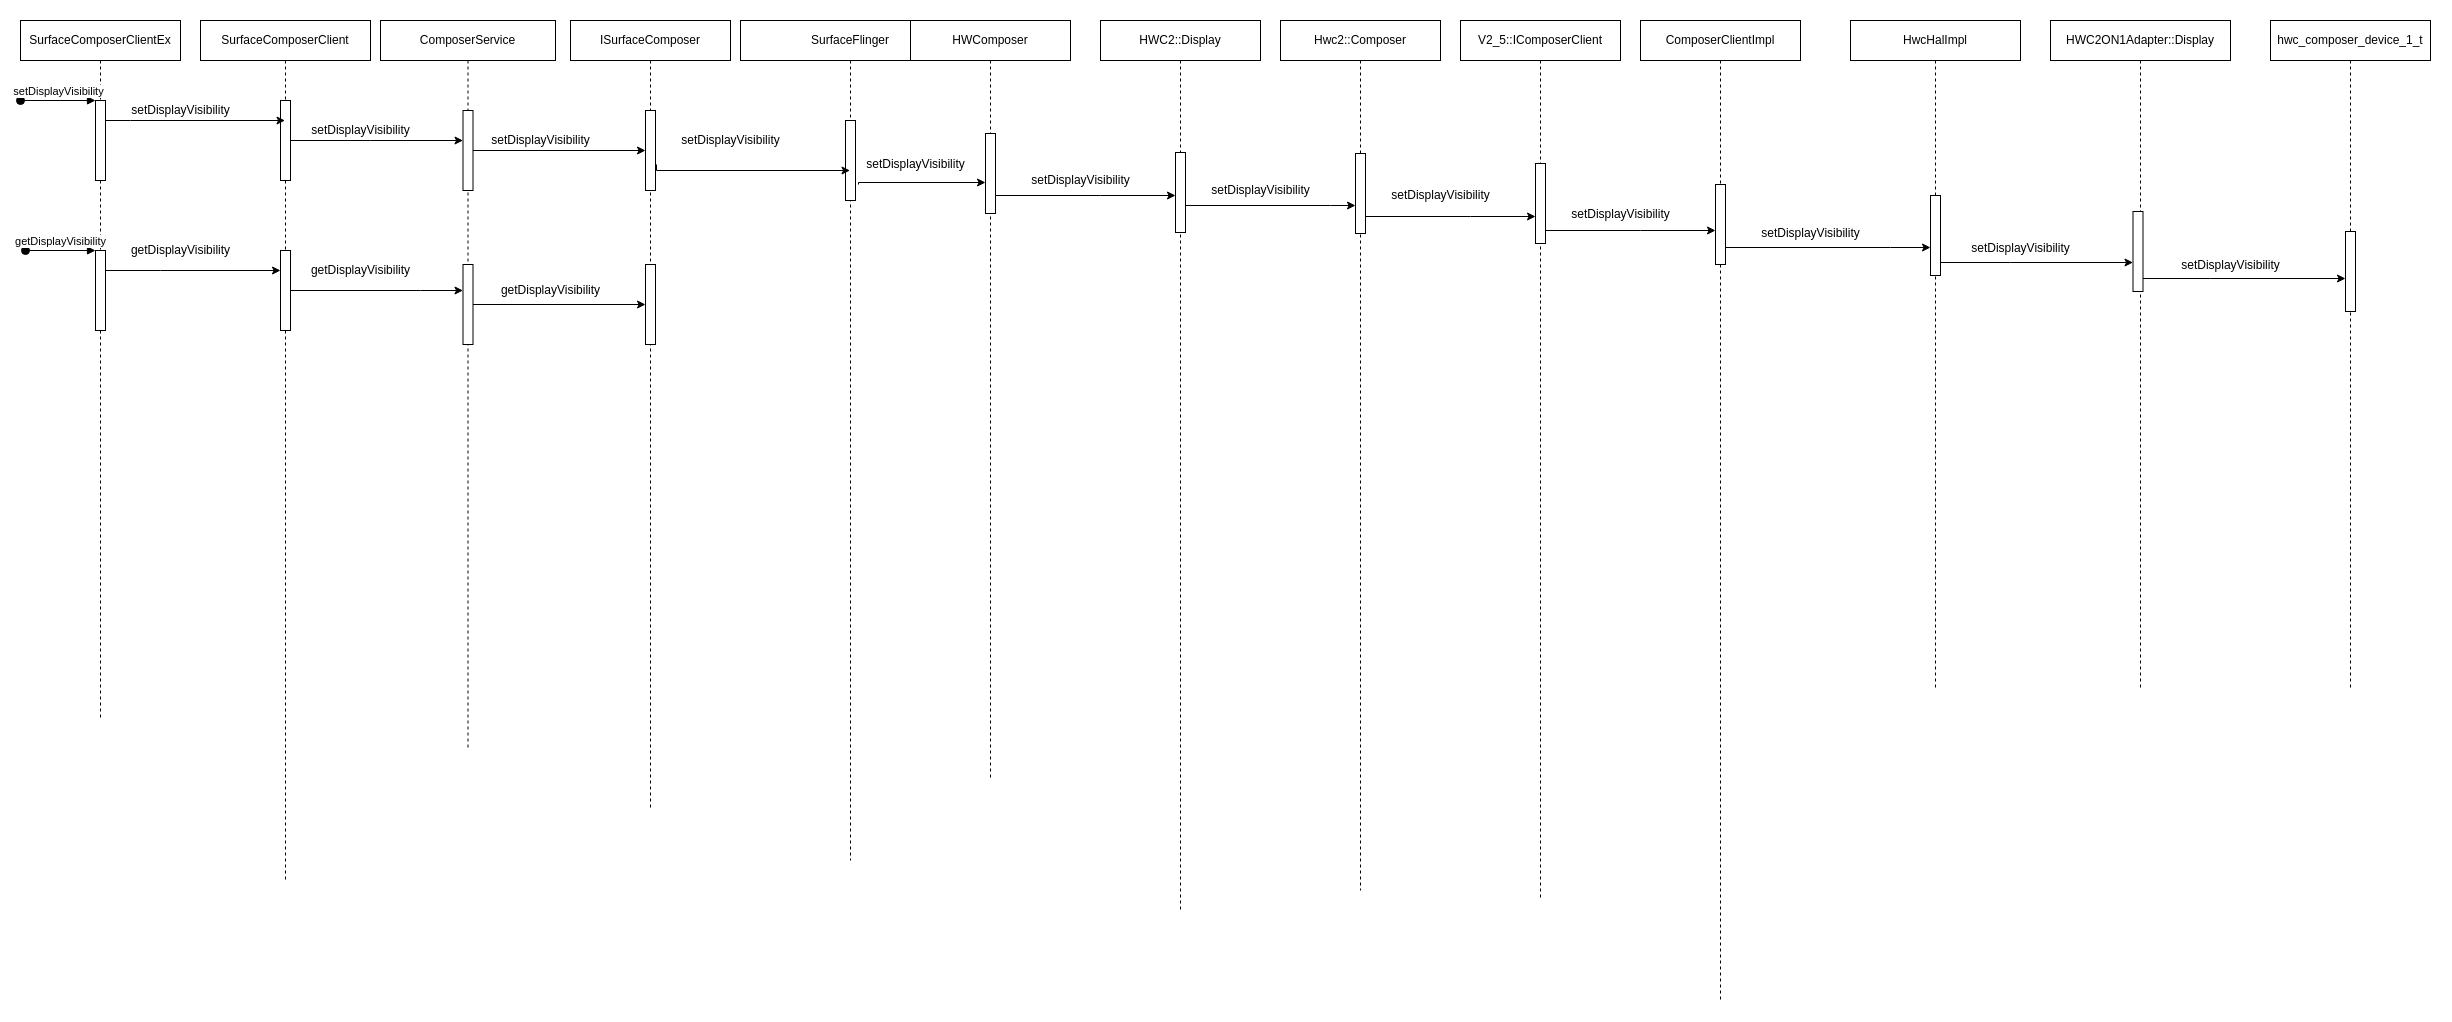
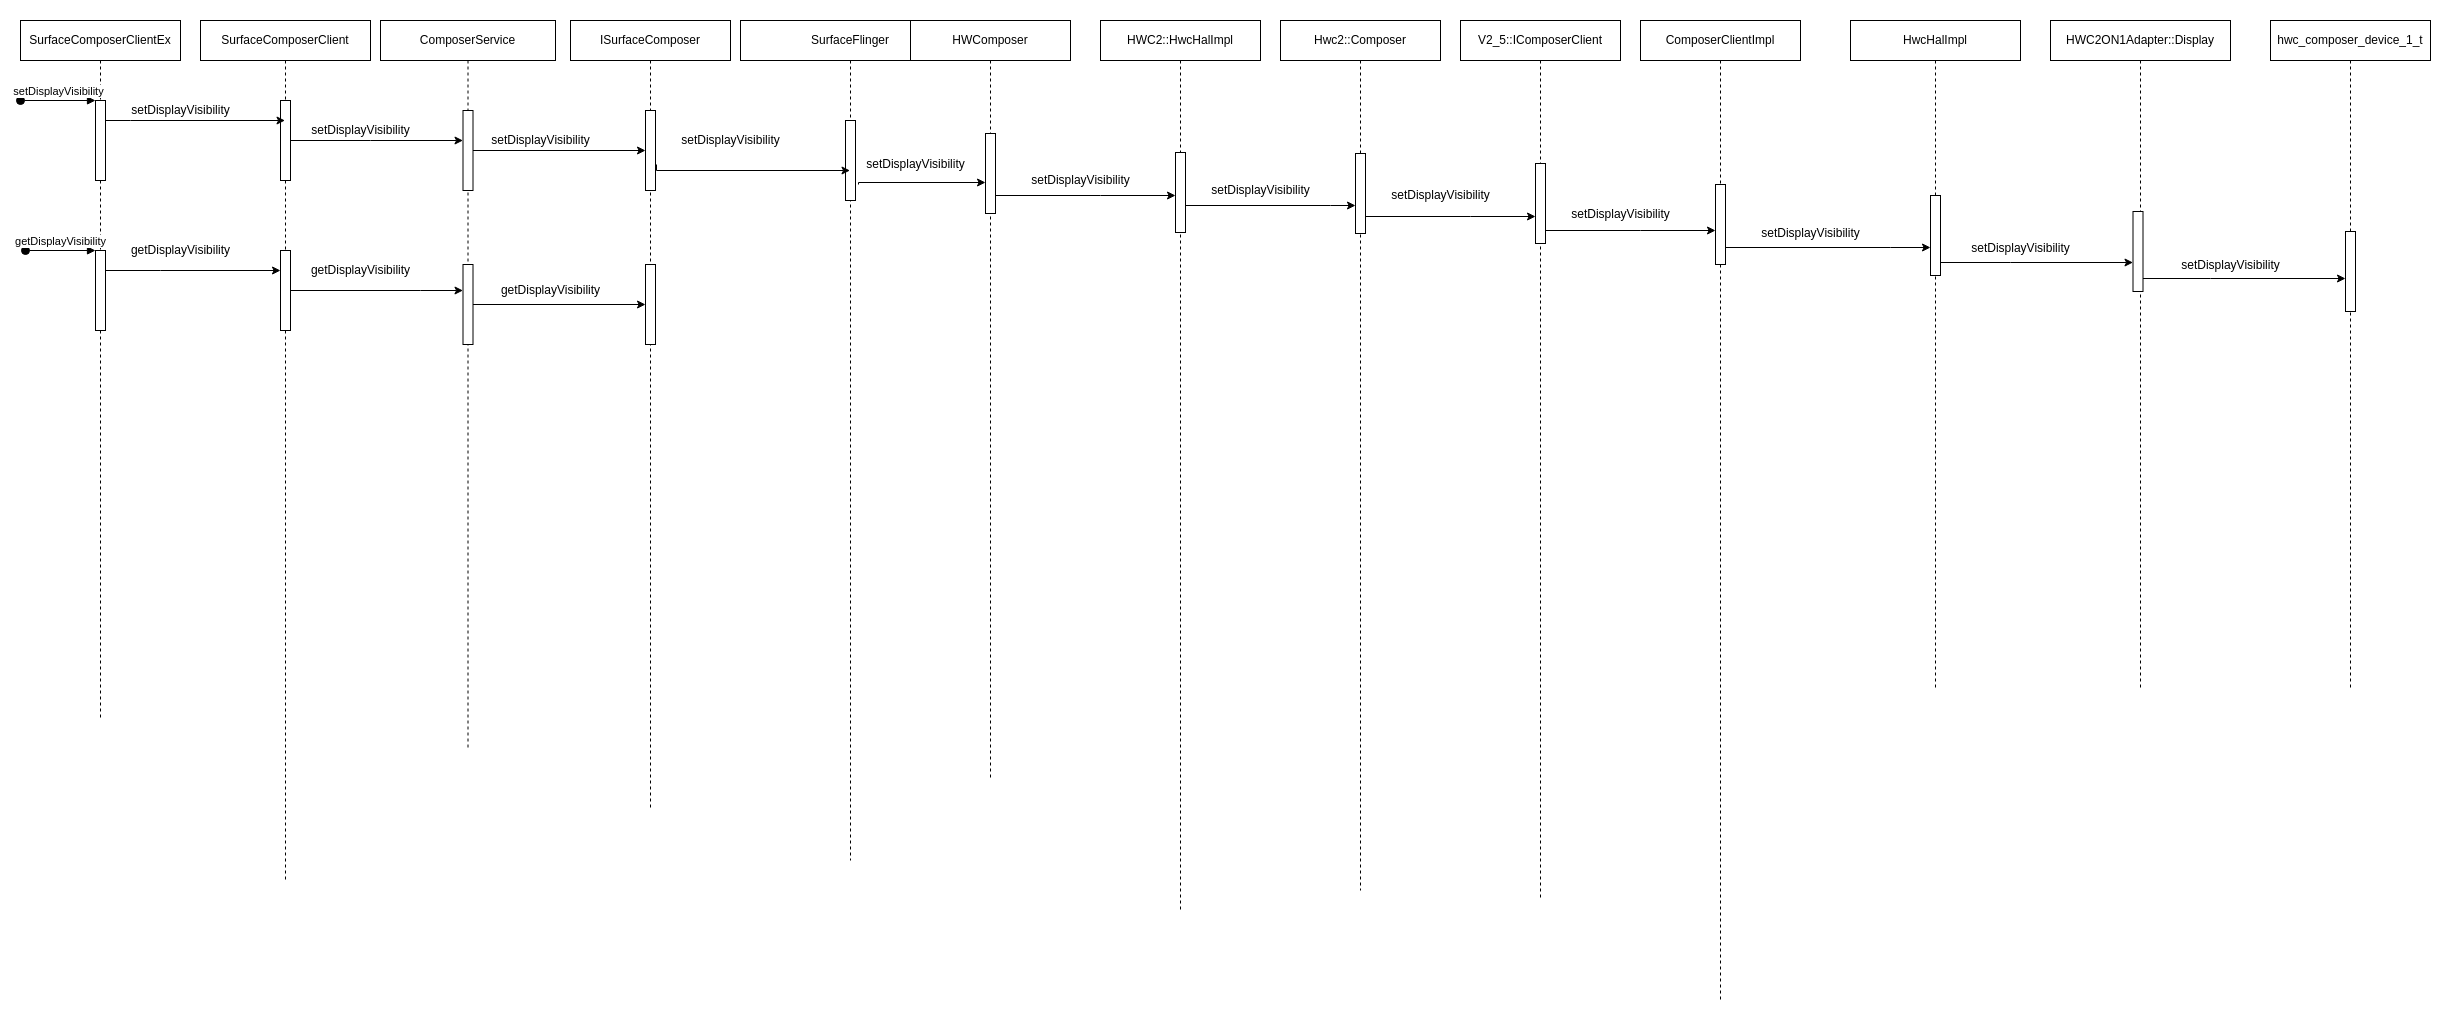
(1181, 41) -> (1181, 41)
